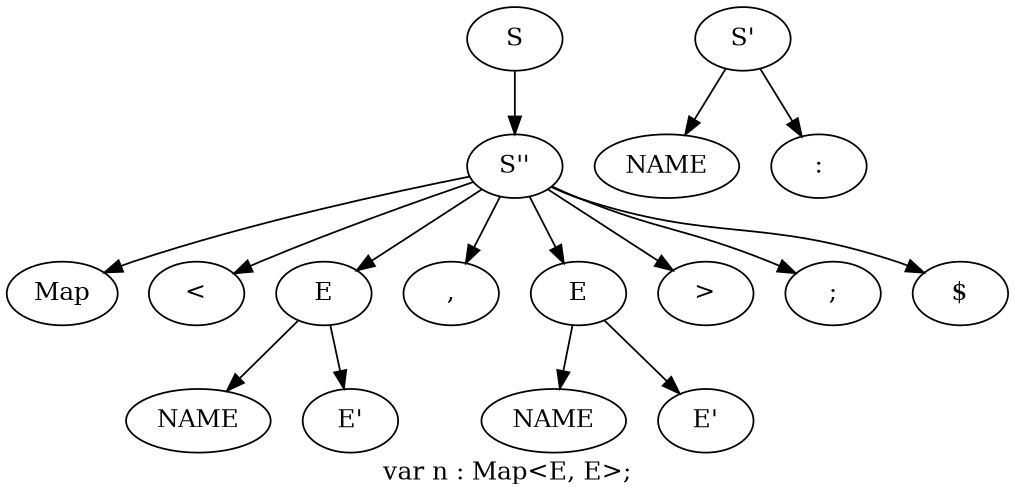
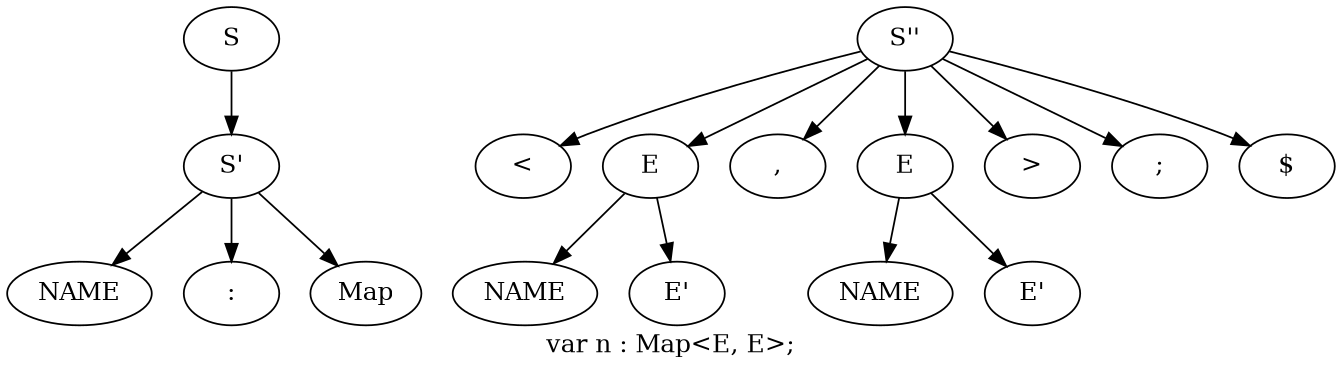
(515, 94) -> (232, 94)
(294, 216) -> (292, 223)
